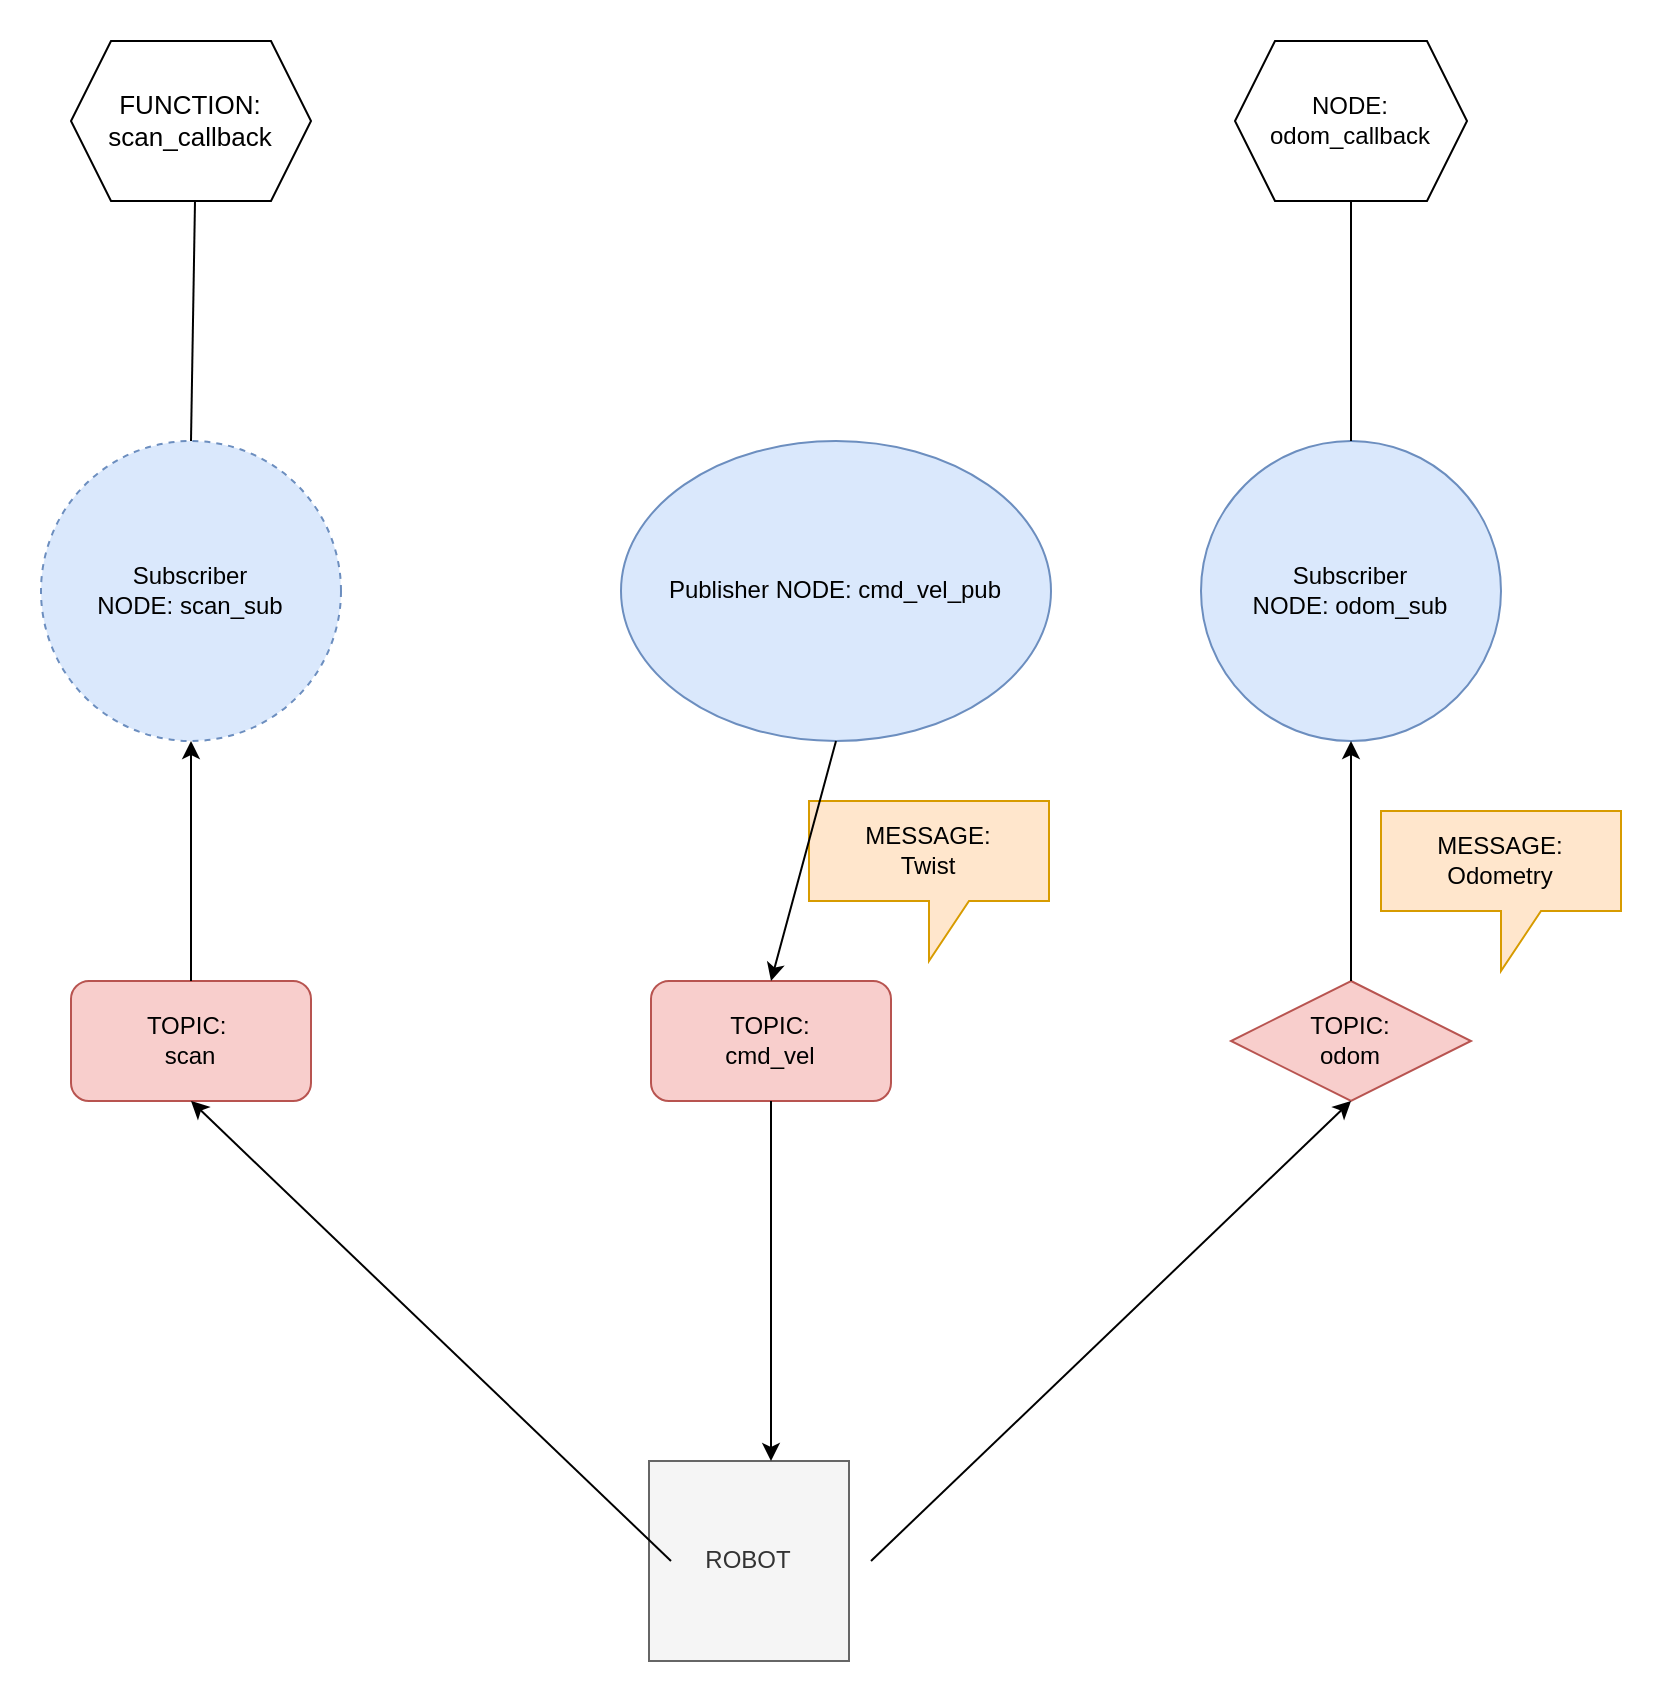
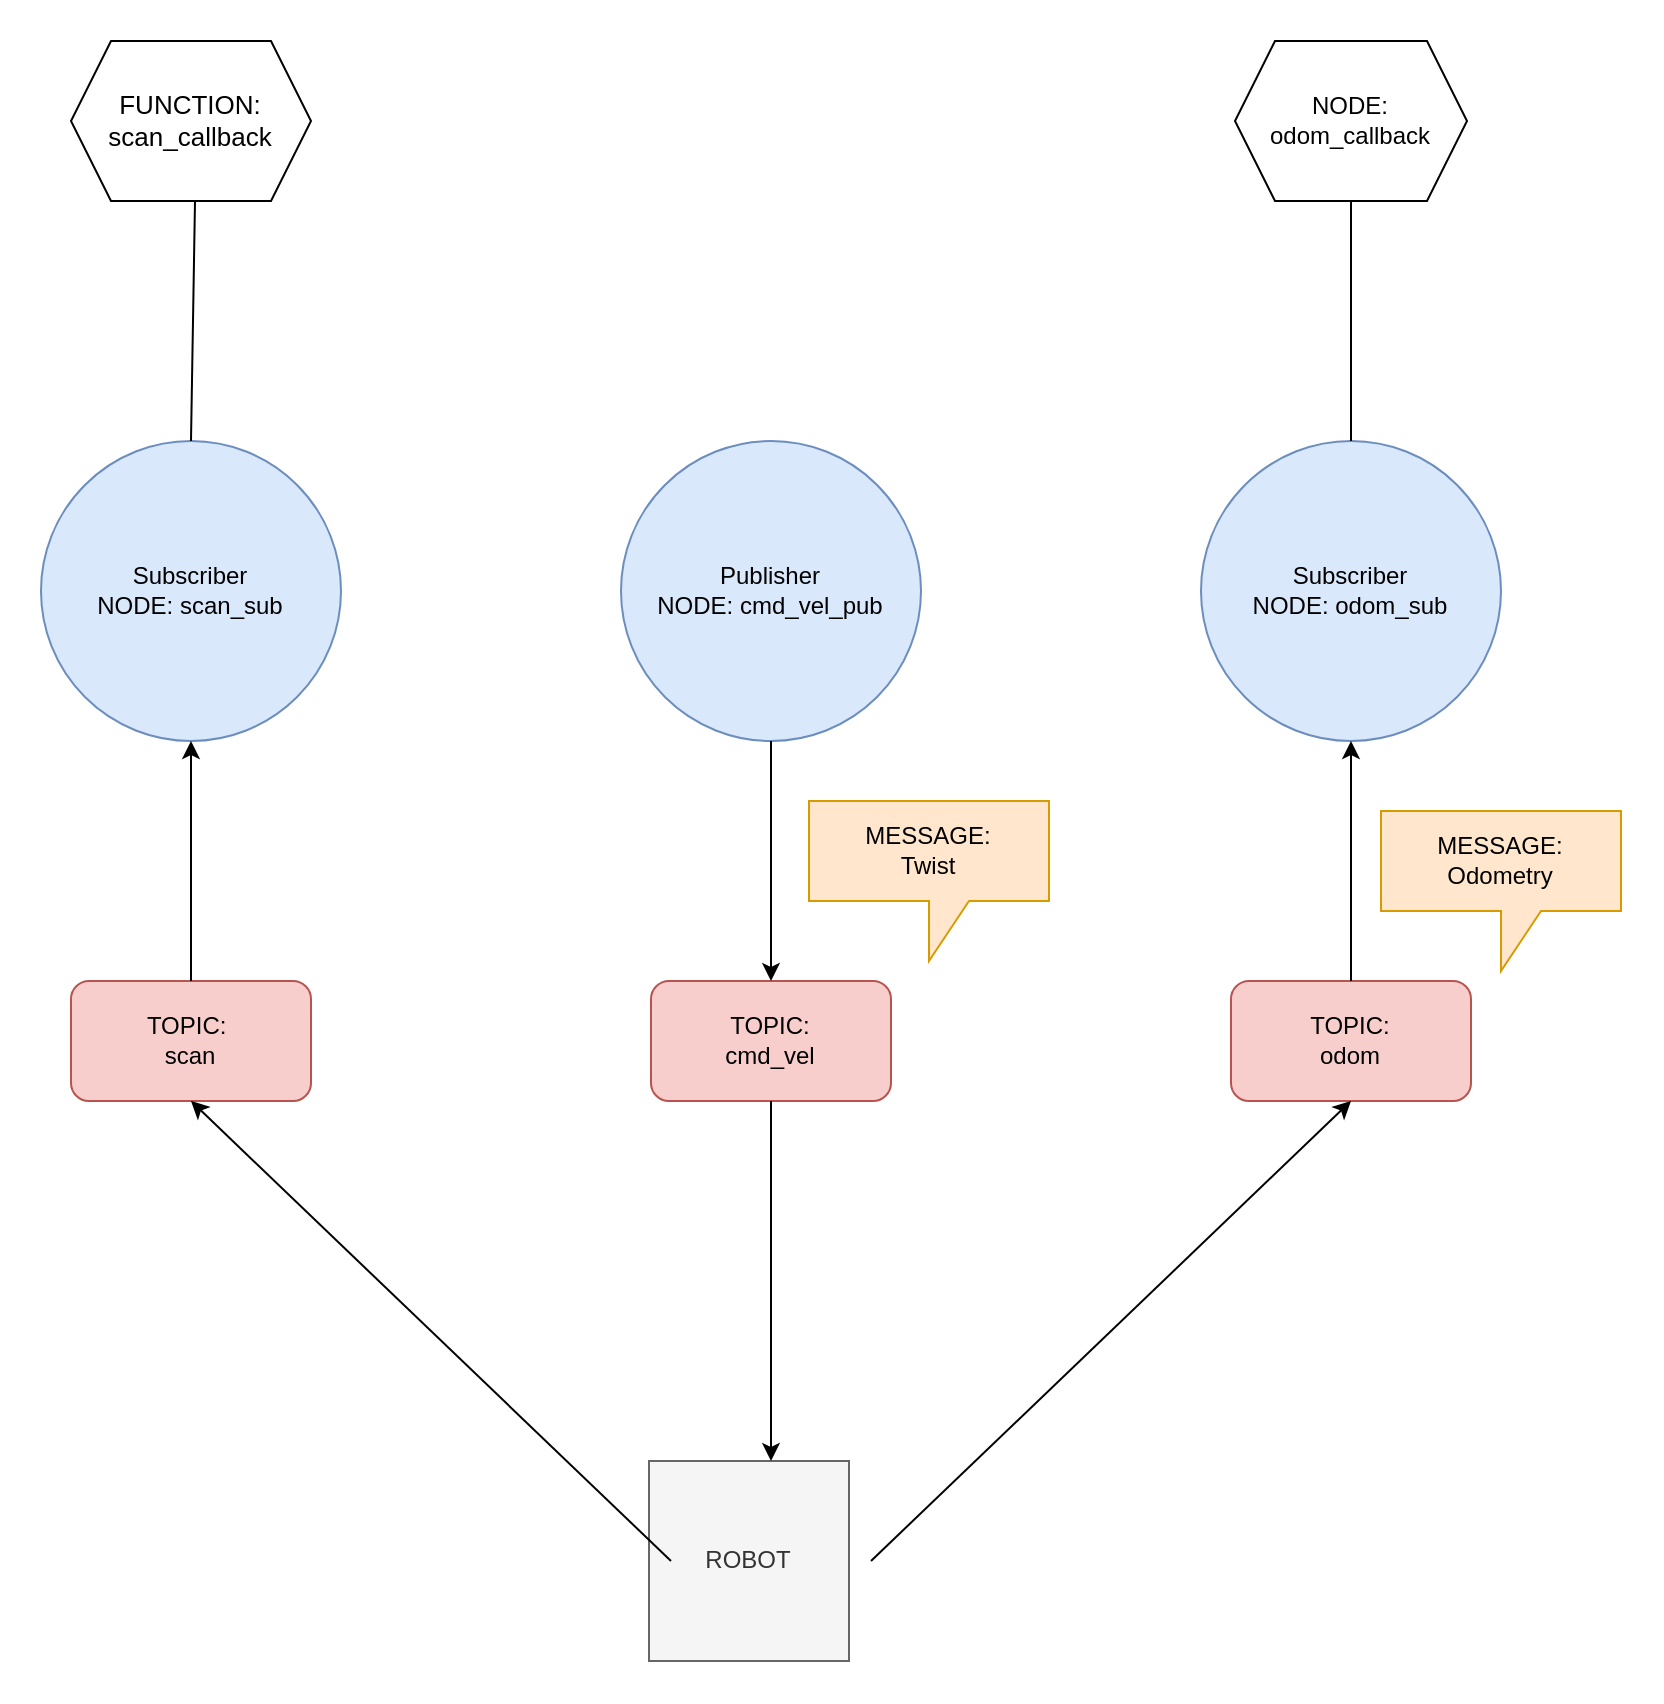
(191, 591) -> (191, 591)
(836, 591) -> (771, 591)
(1351, 1041) -> (1351, 1041)
